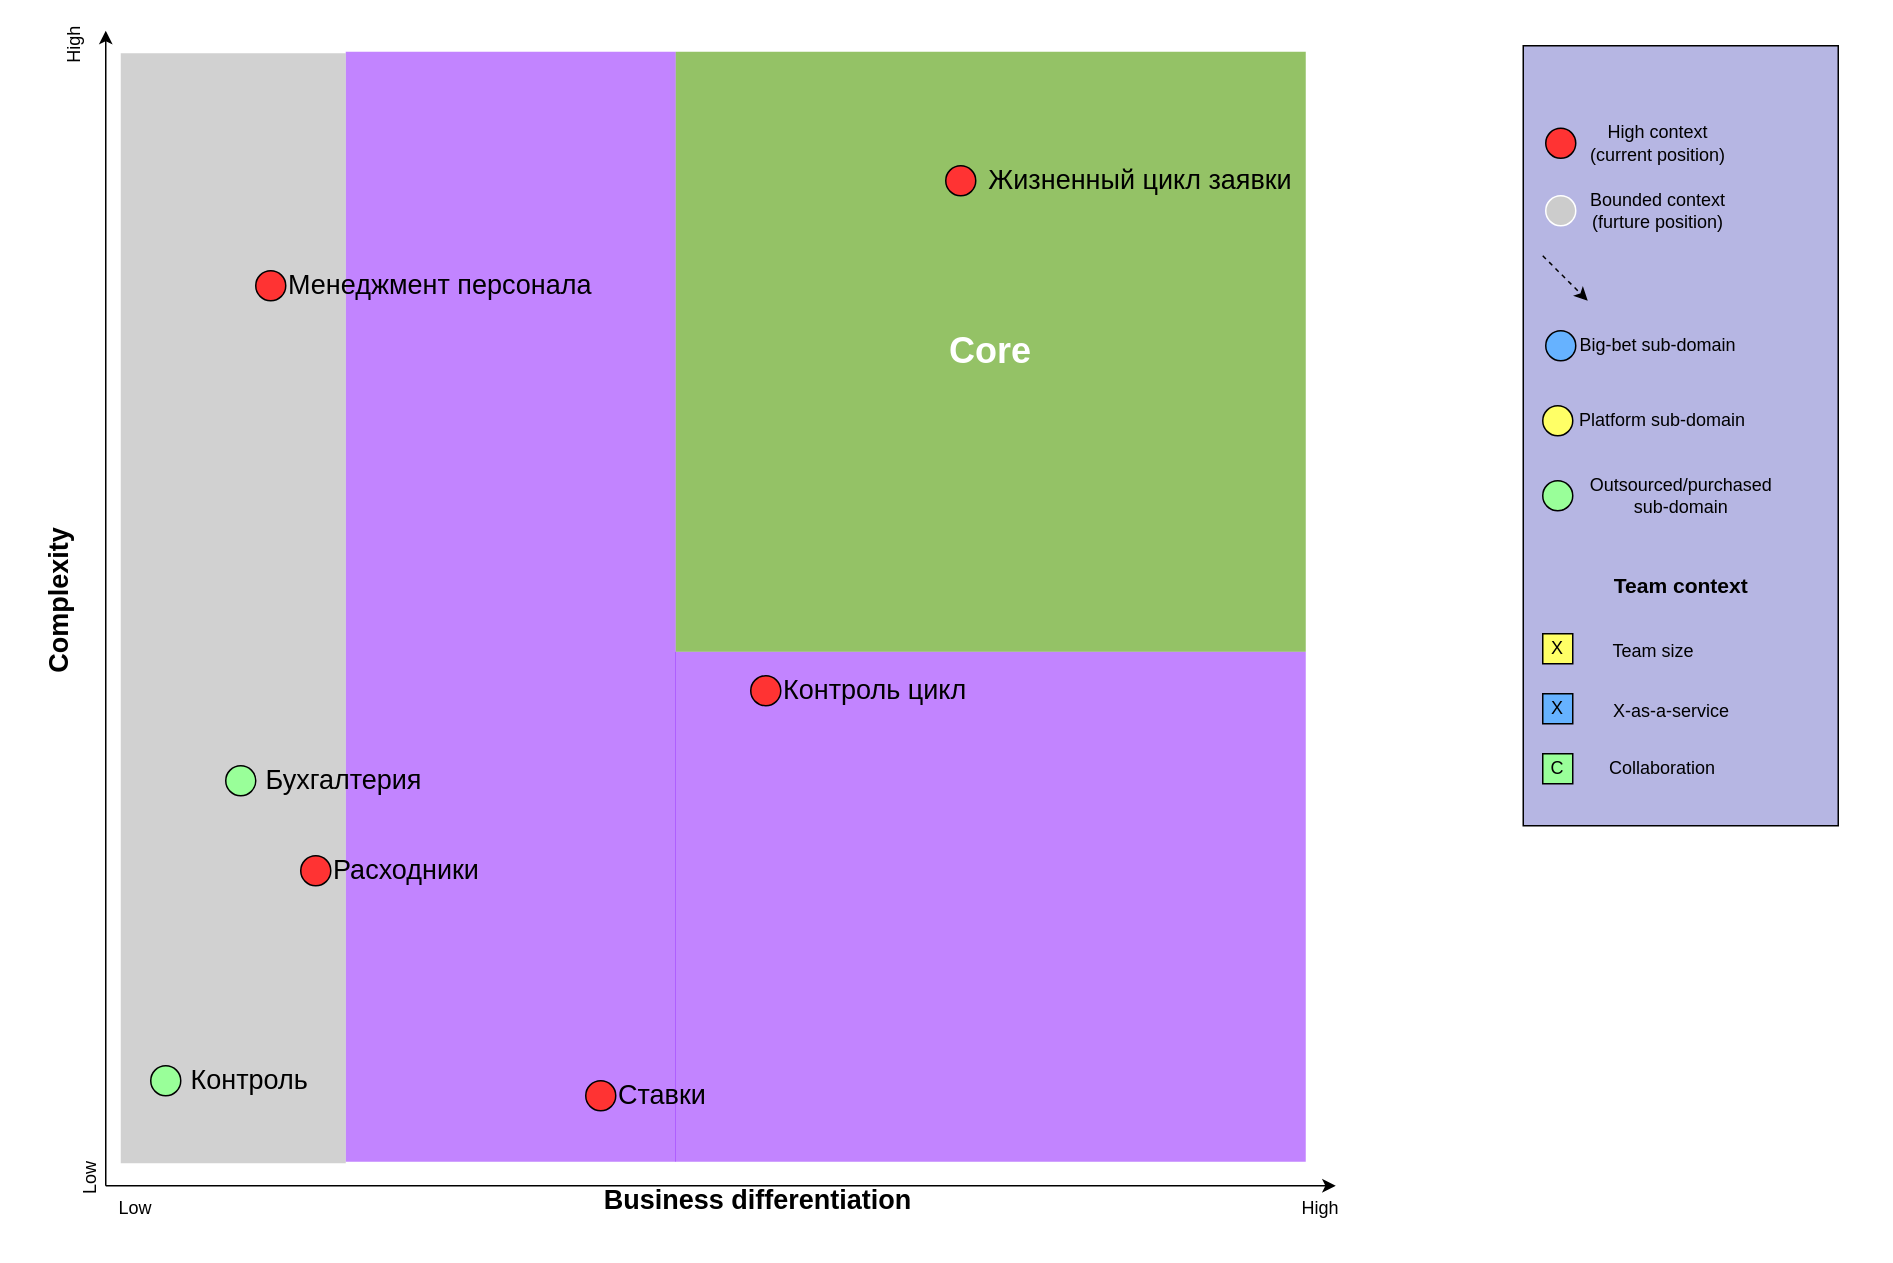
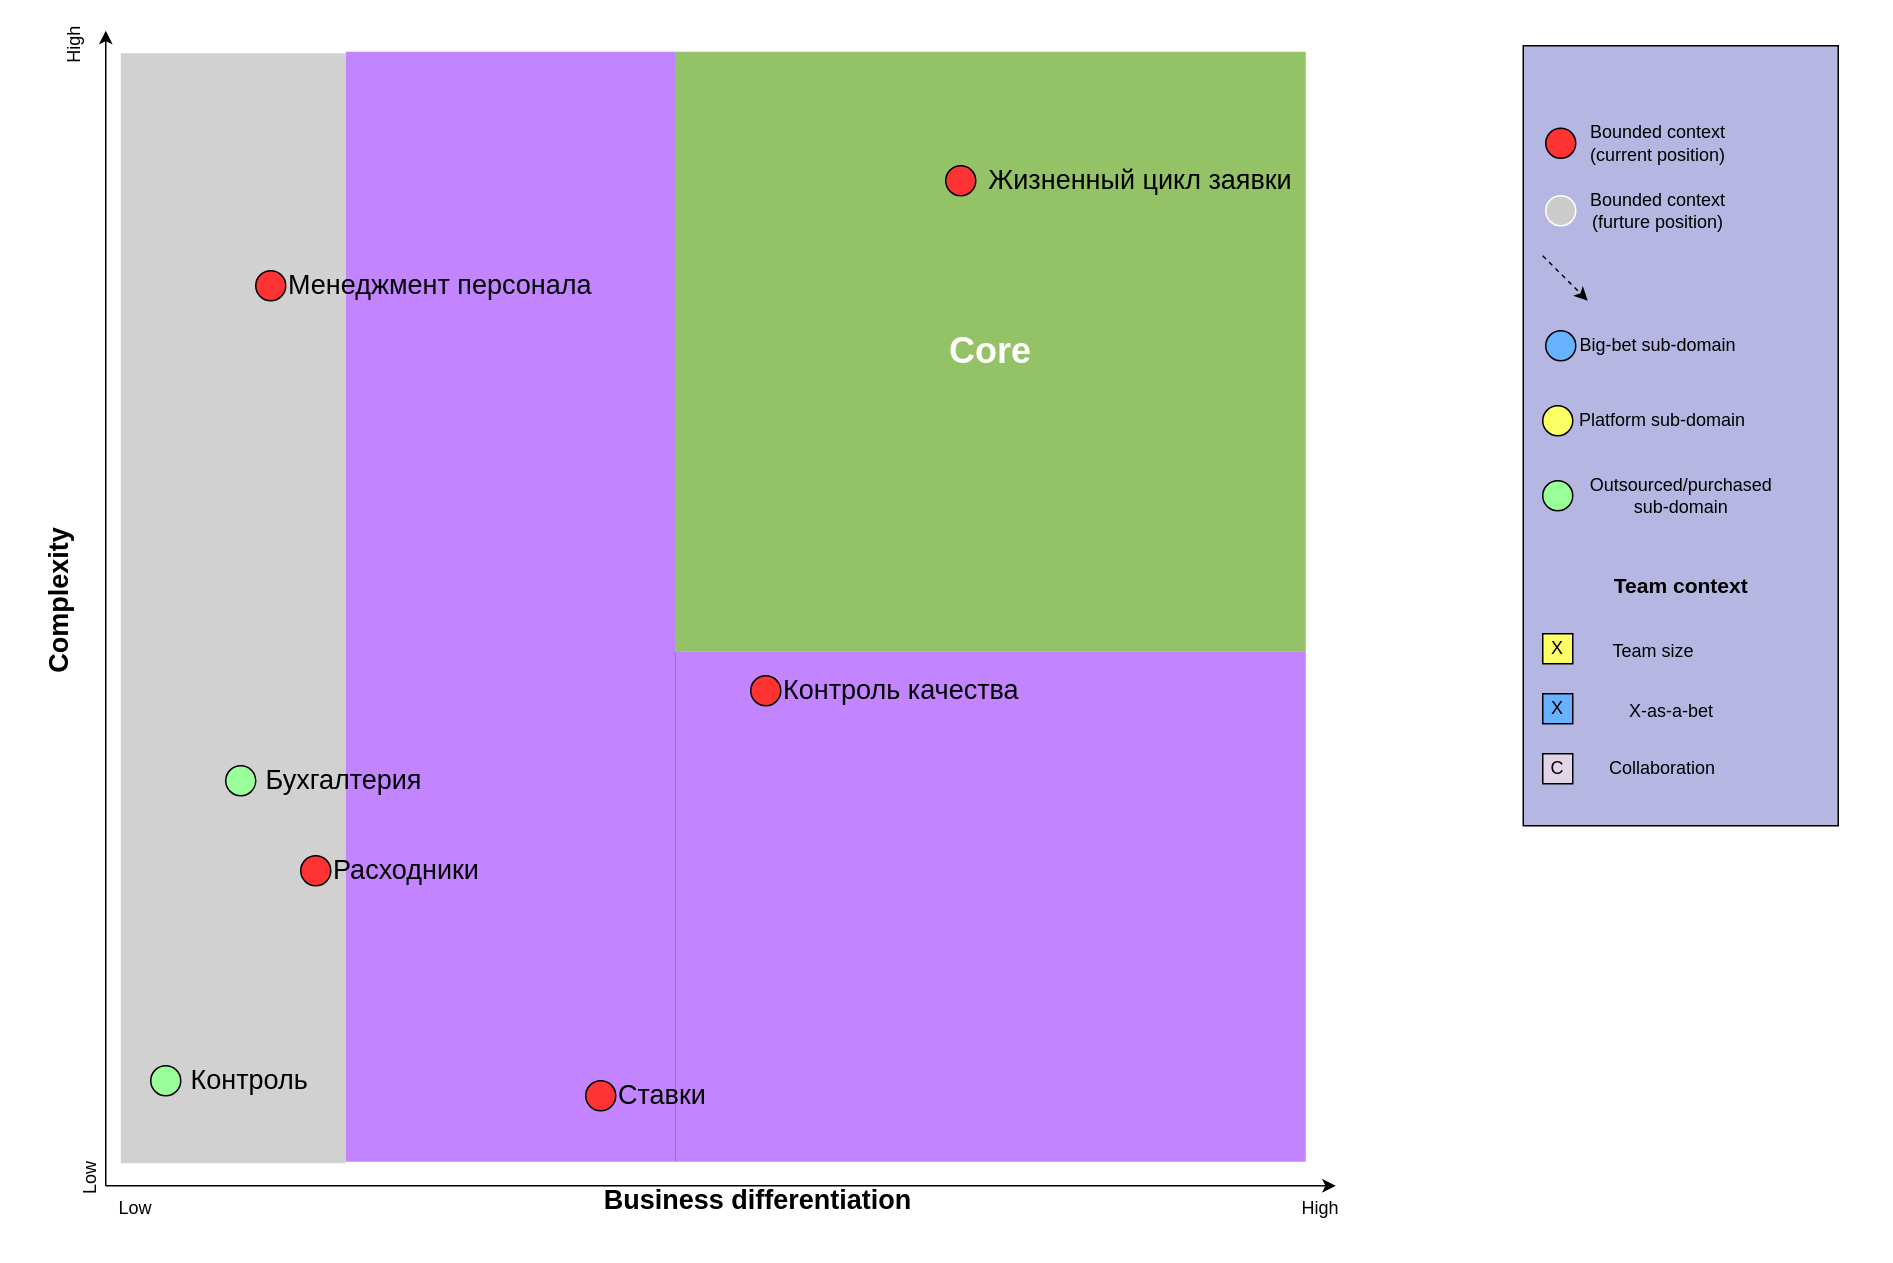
(1658, 143) -> (1658, 143)
(879, 691) -> (909, 691)
(1672, 712) -> (1672, 712)
(1558, 769) -> (1558, 769)
